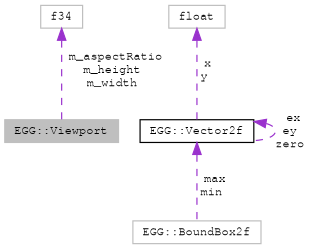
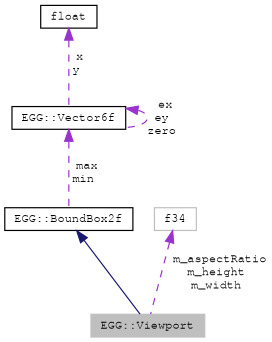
(197, 17) -> (69, 17)
(197, 131) -> (69, 118)
(197, 232) -> (69, 219)
none -> (112, 277)
